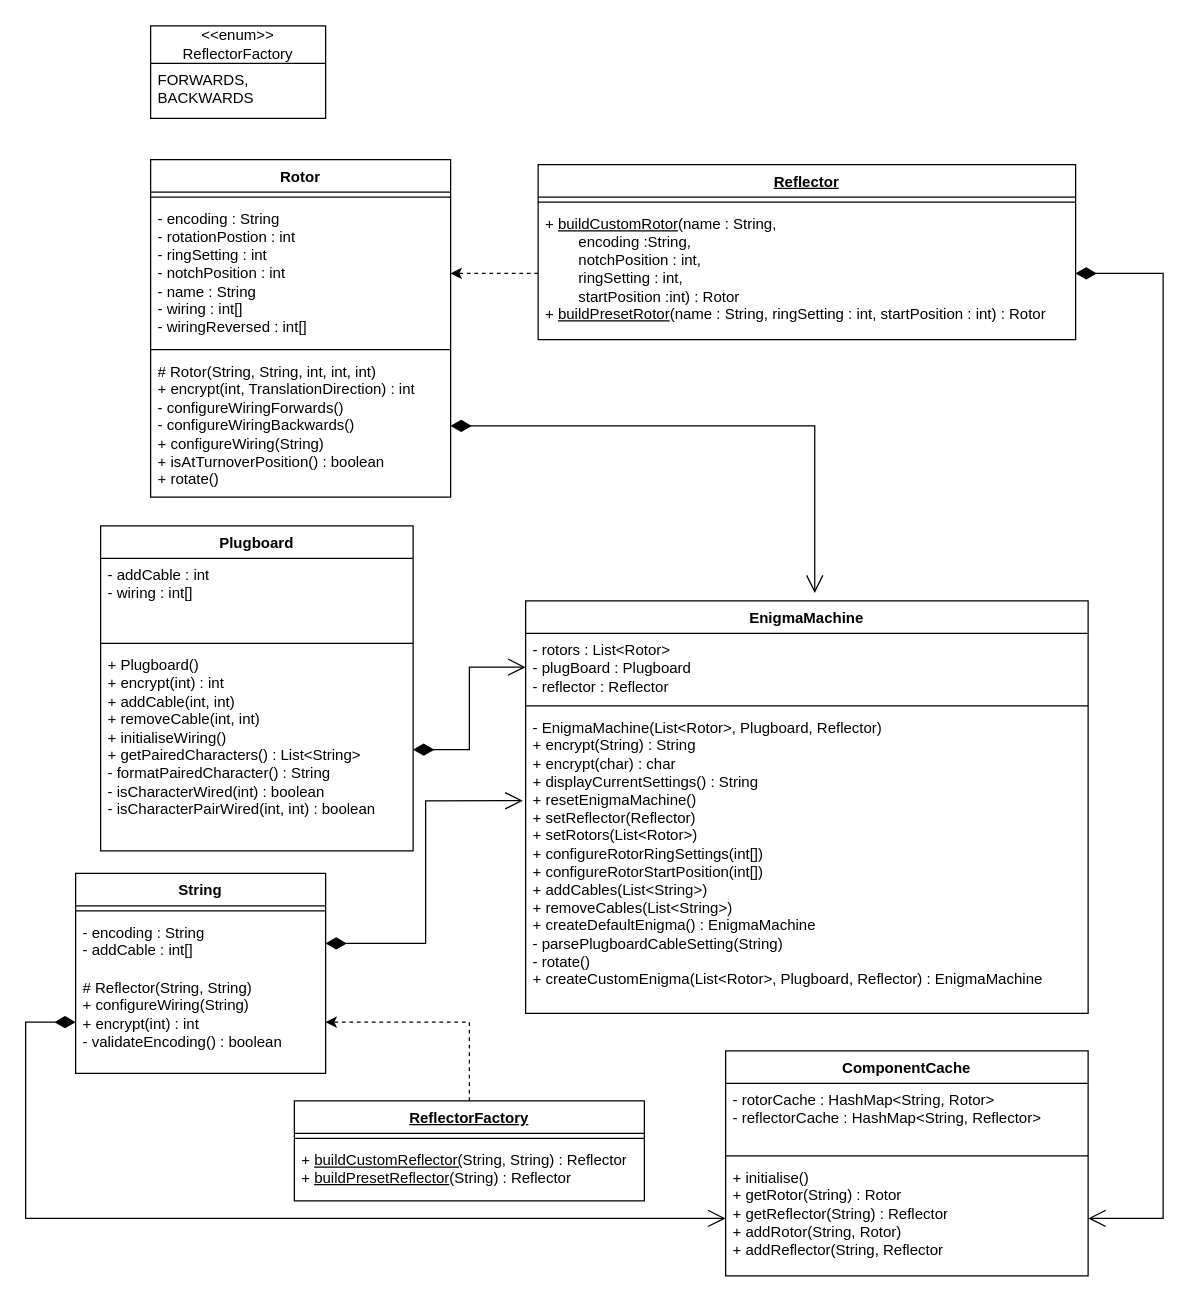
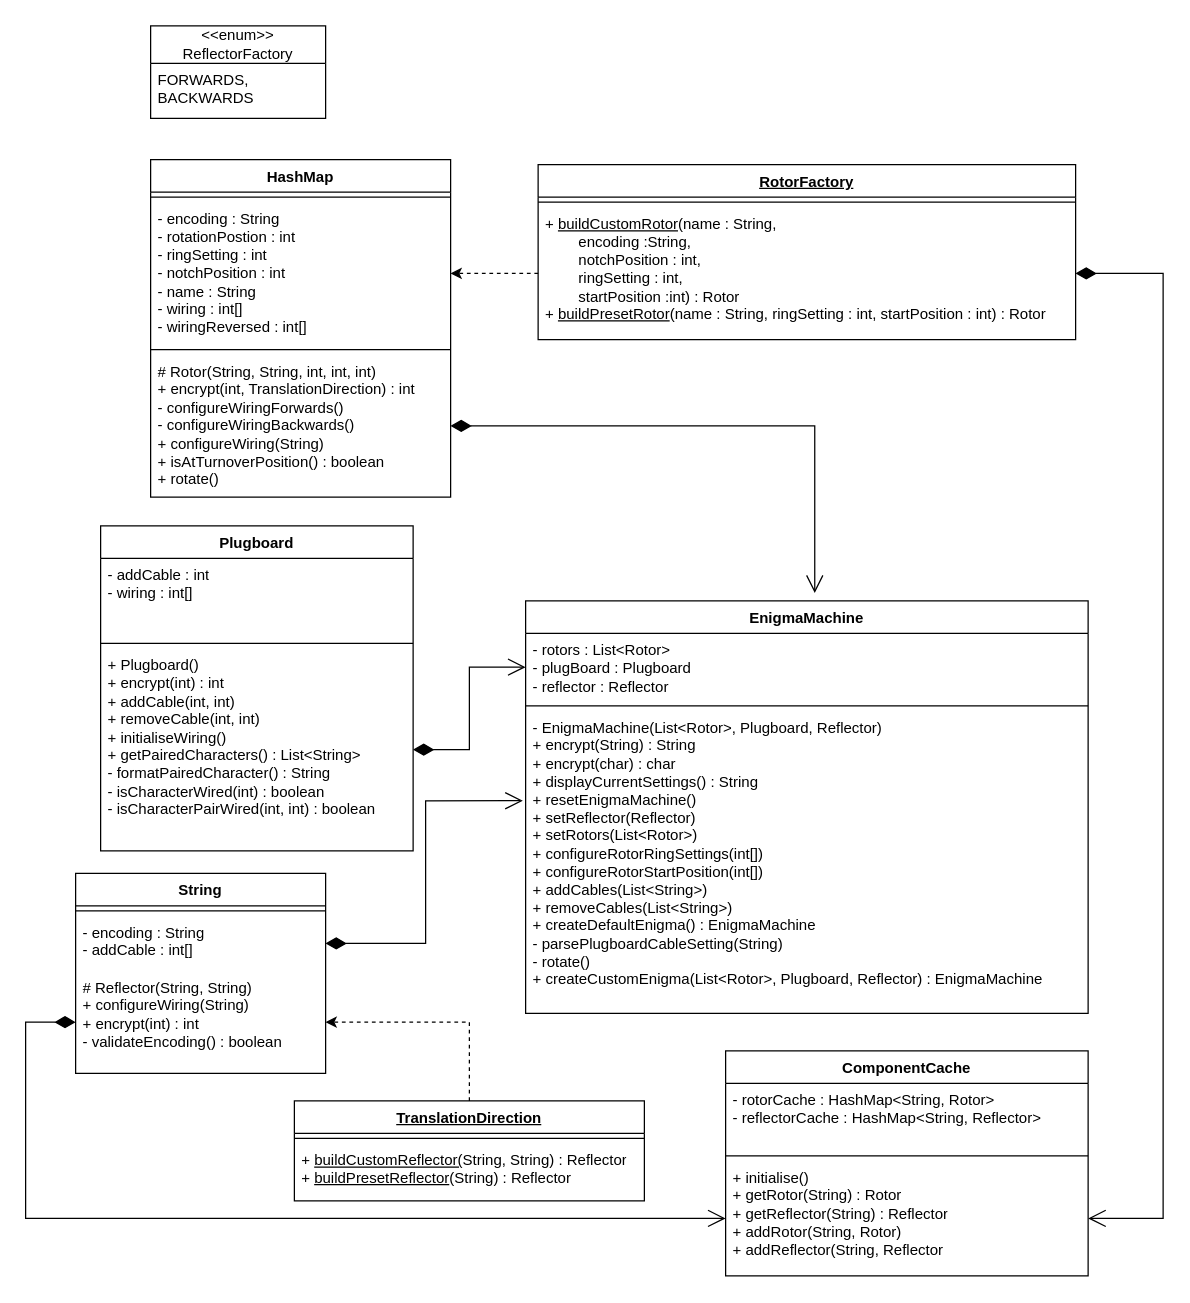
(301, 177) -> (301, 177)
(807, 182) -> (807, 182)
(469, 1118) -> (469, 1118)
